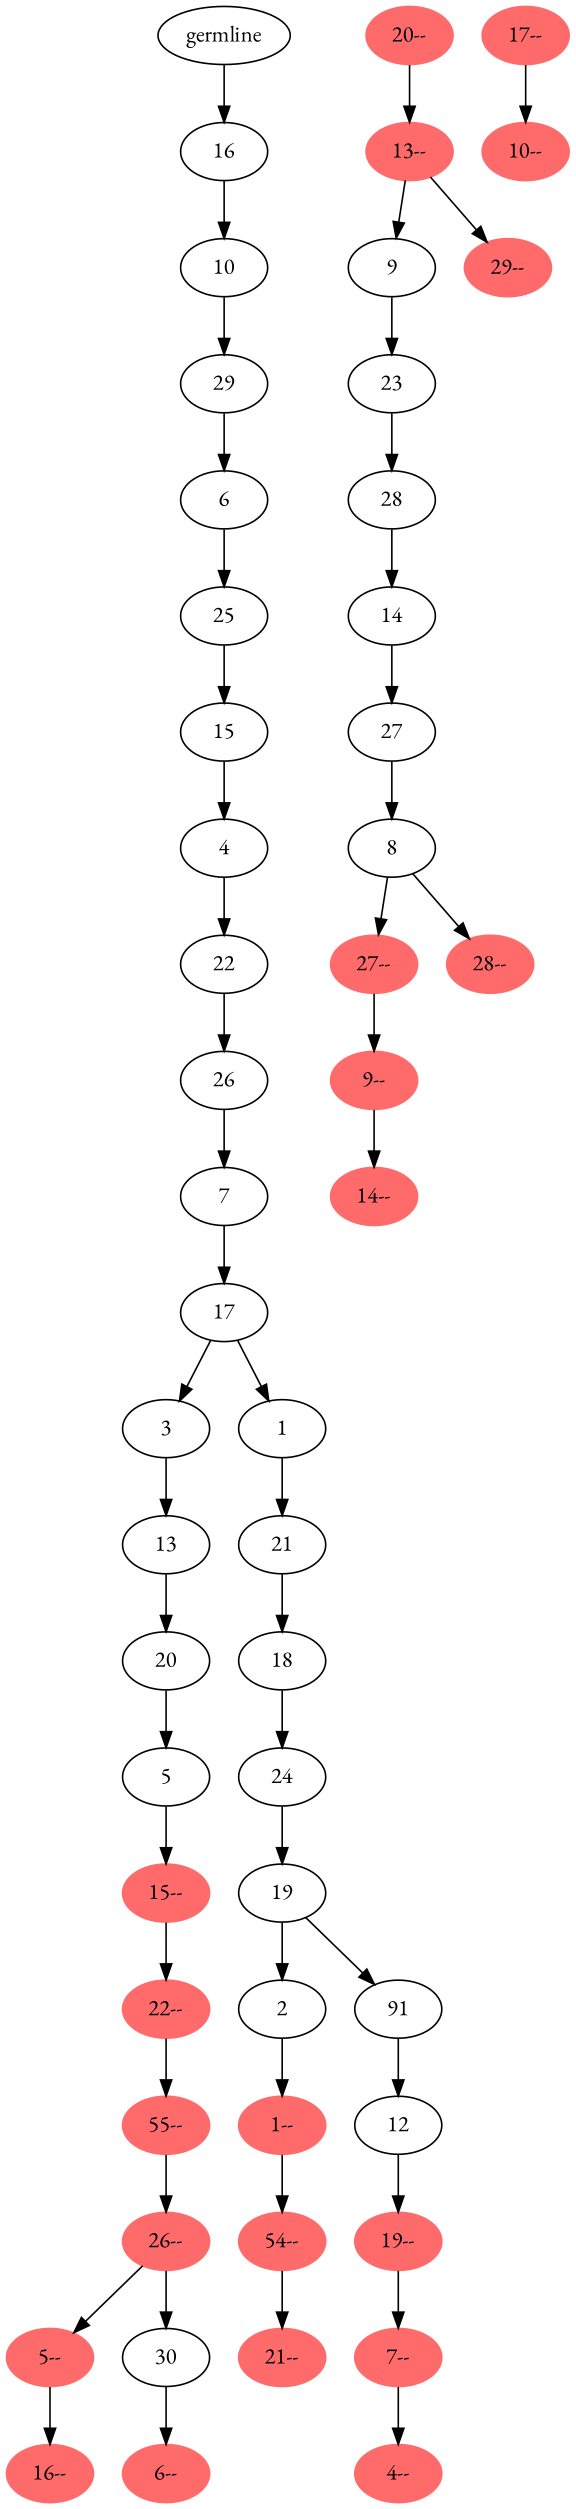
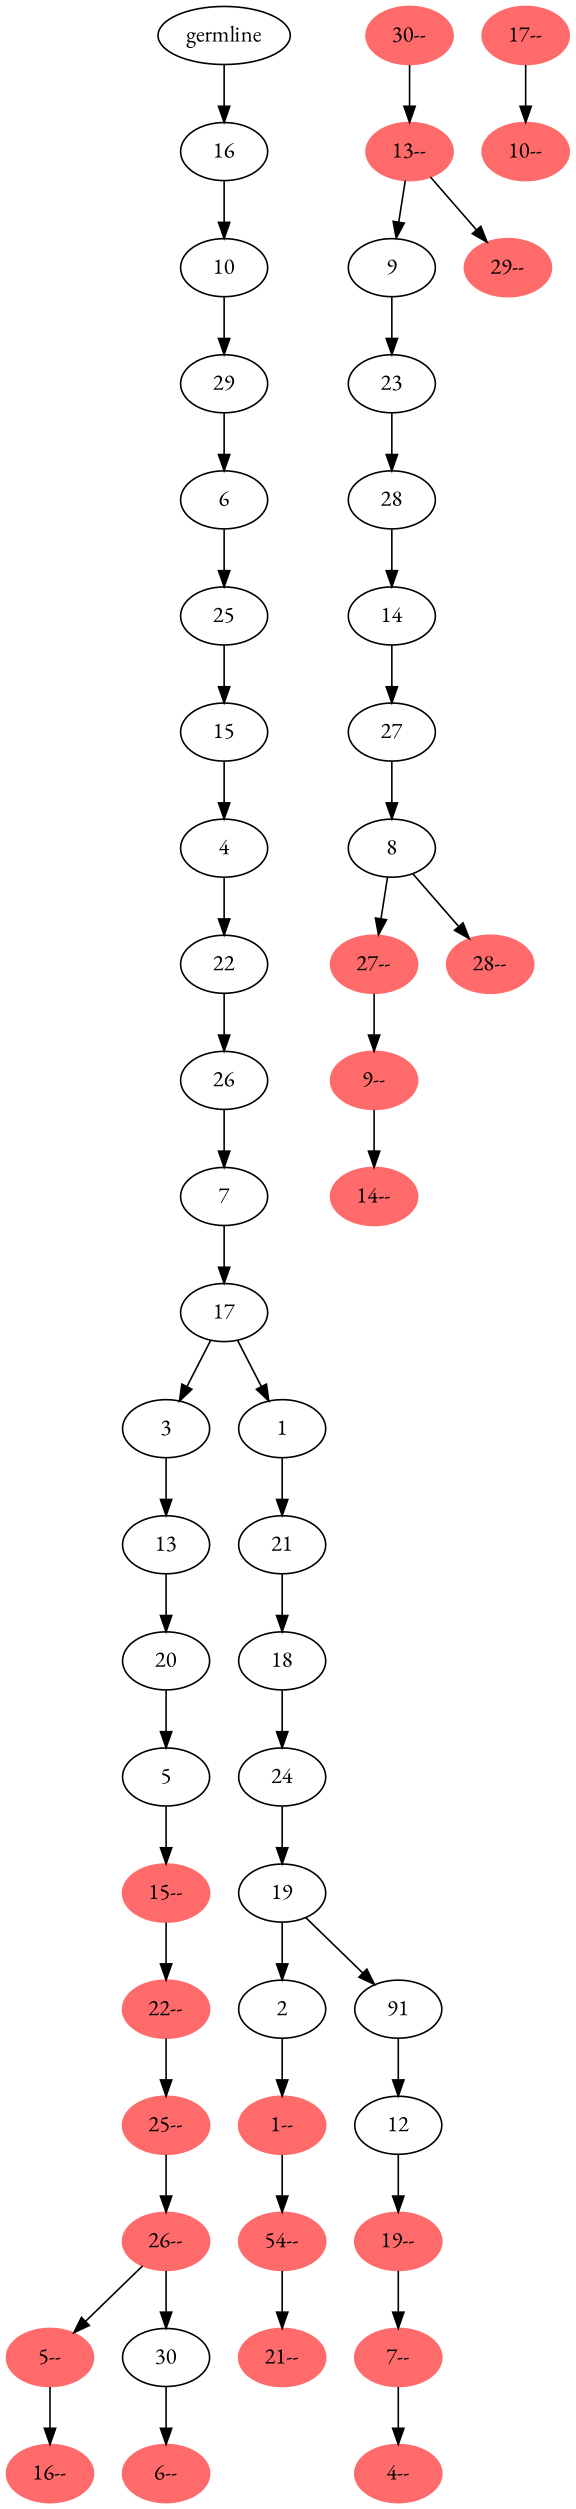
(410, 35) -> (410, 35)
(166, 2125) -> (166, 2125)
